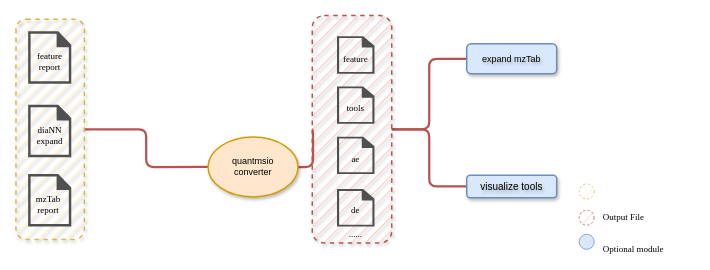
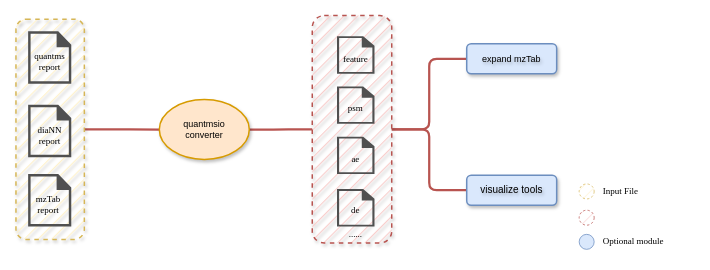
(50, 61) -> (50, 61)
(356, 108) -> (356, 108)
(50, 135) -> (50, 135)
(253, 167) -> (204, 130)
(512, 186) -> (512, 190)
none -> (638, 191)
(628, 218) -> none
(648, 249) -> (648, 242)
